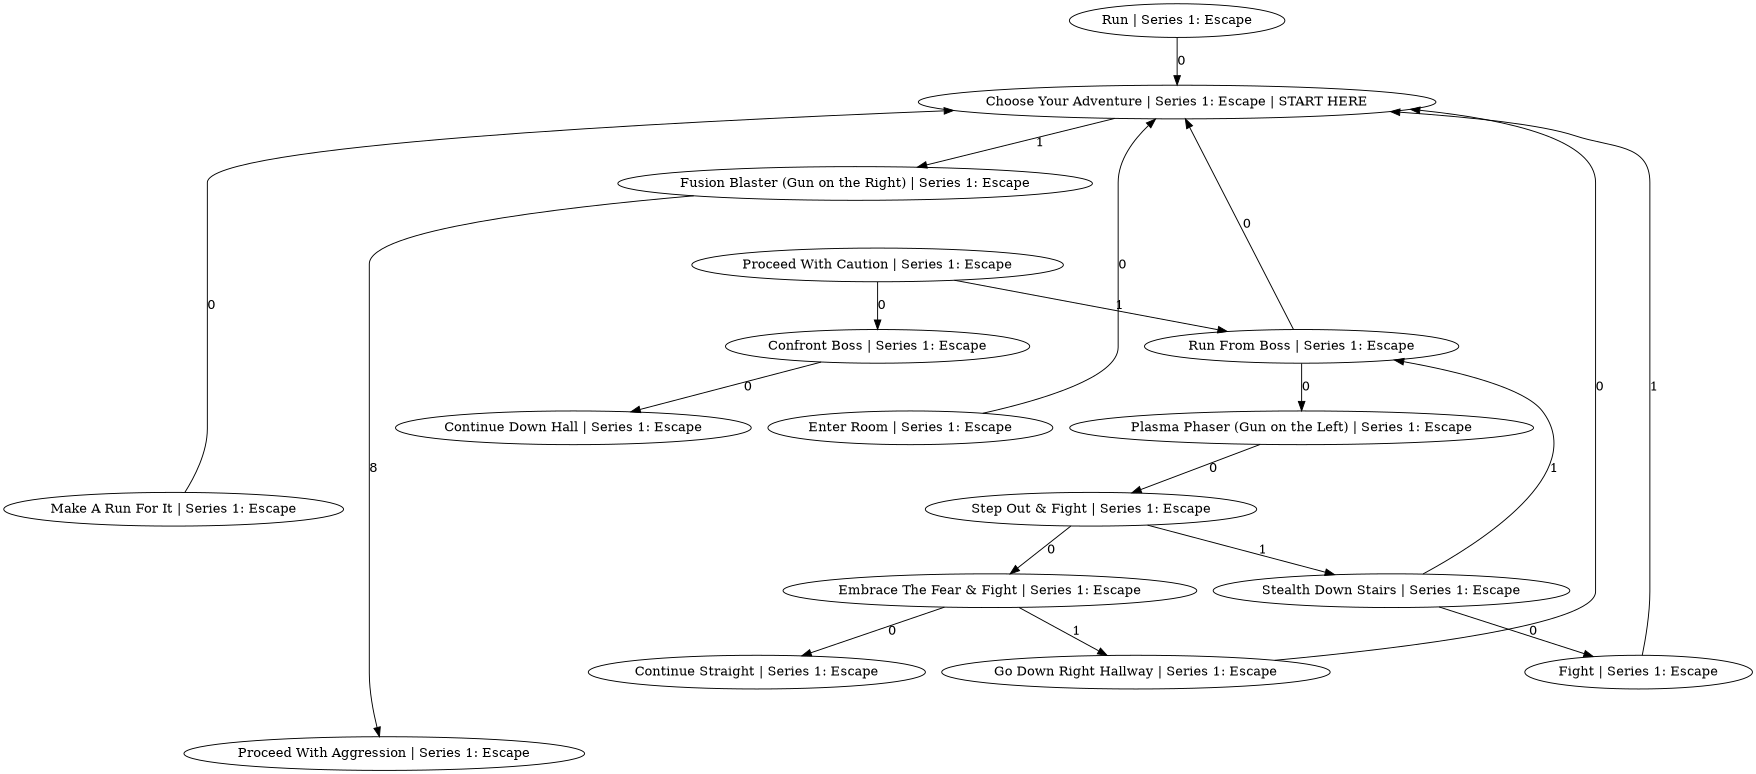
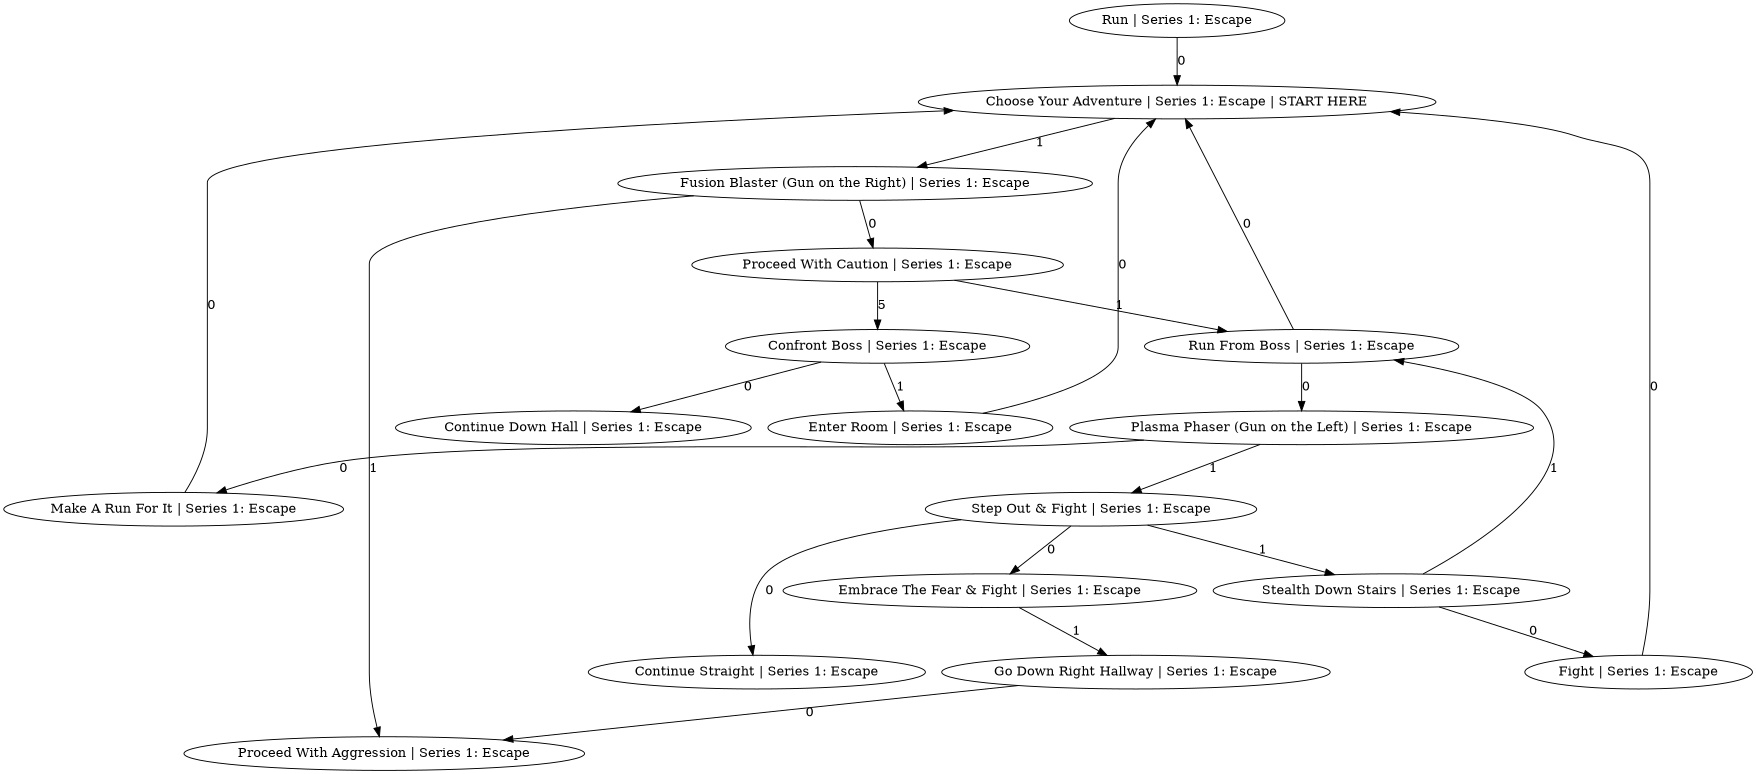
none -> (865, 220)
(882, 306) -> (882, 306)
none -> (892, 383)
(1655, 387) -> (1655, 387)
none -> (683, 447)
(1596, 453) -> (766, 712)
(374, 469) -> (374, 469)
(1214, 469) -> (1214, 469)
(878, 630) -> (823, 545)
